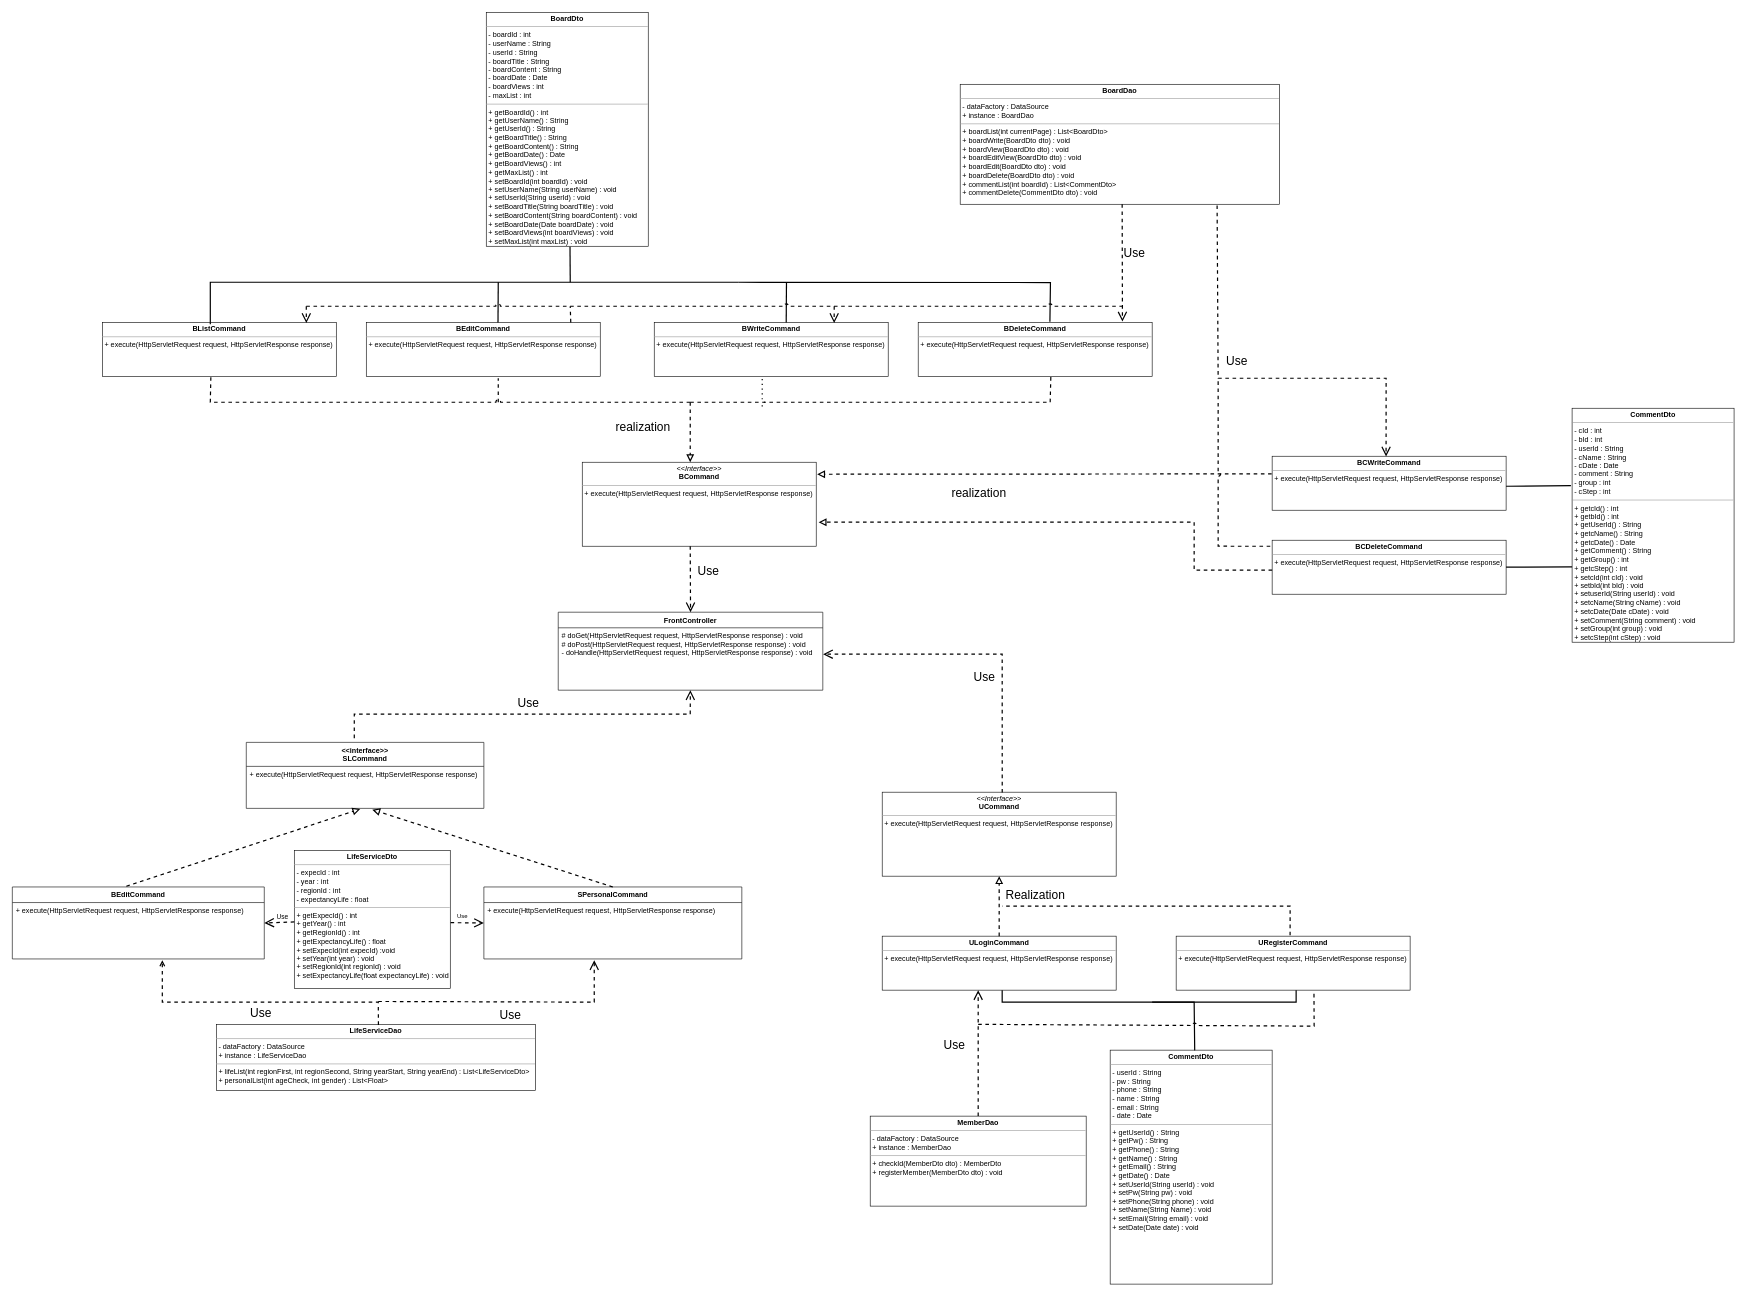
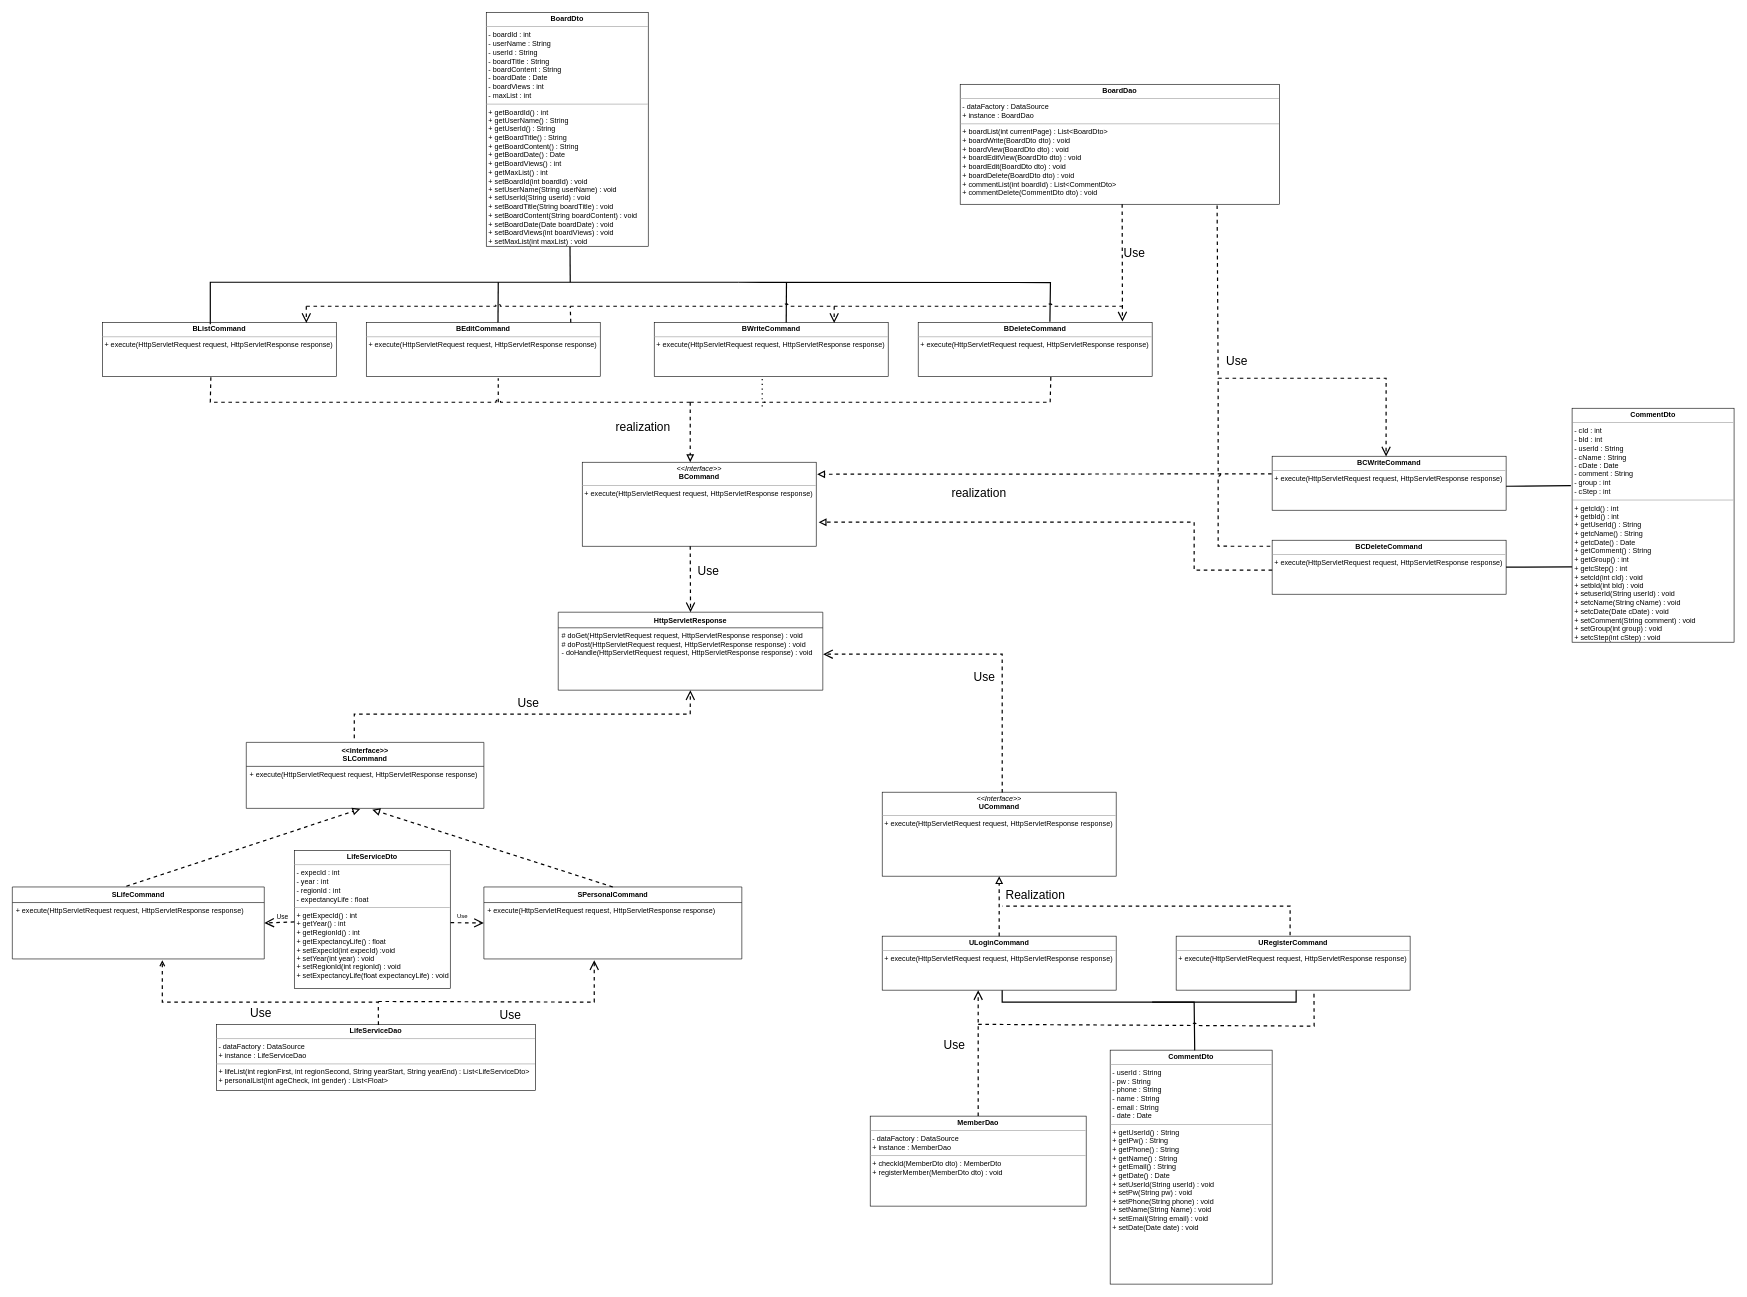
(690, 620) -> (690, 620)
(138, 895) -> (138, 895)
